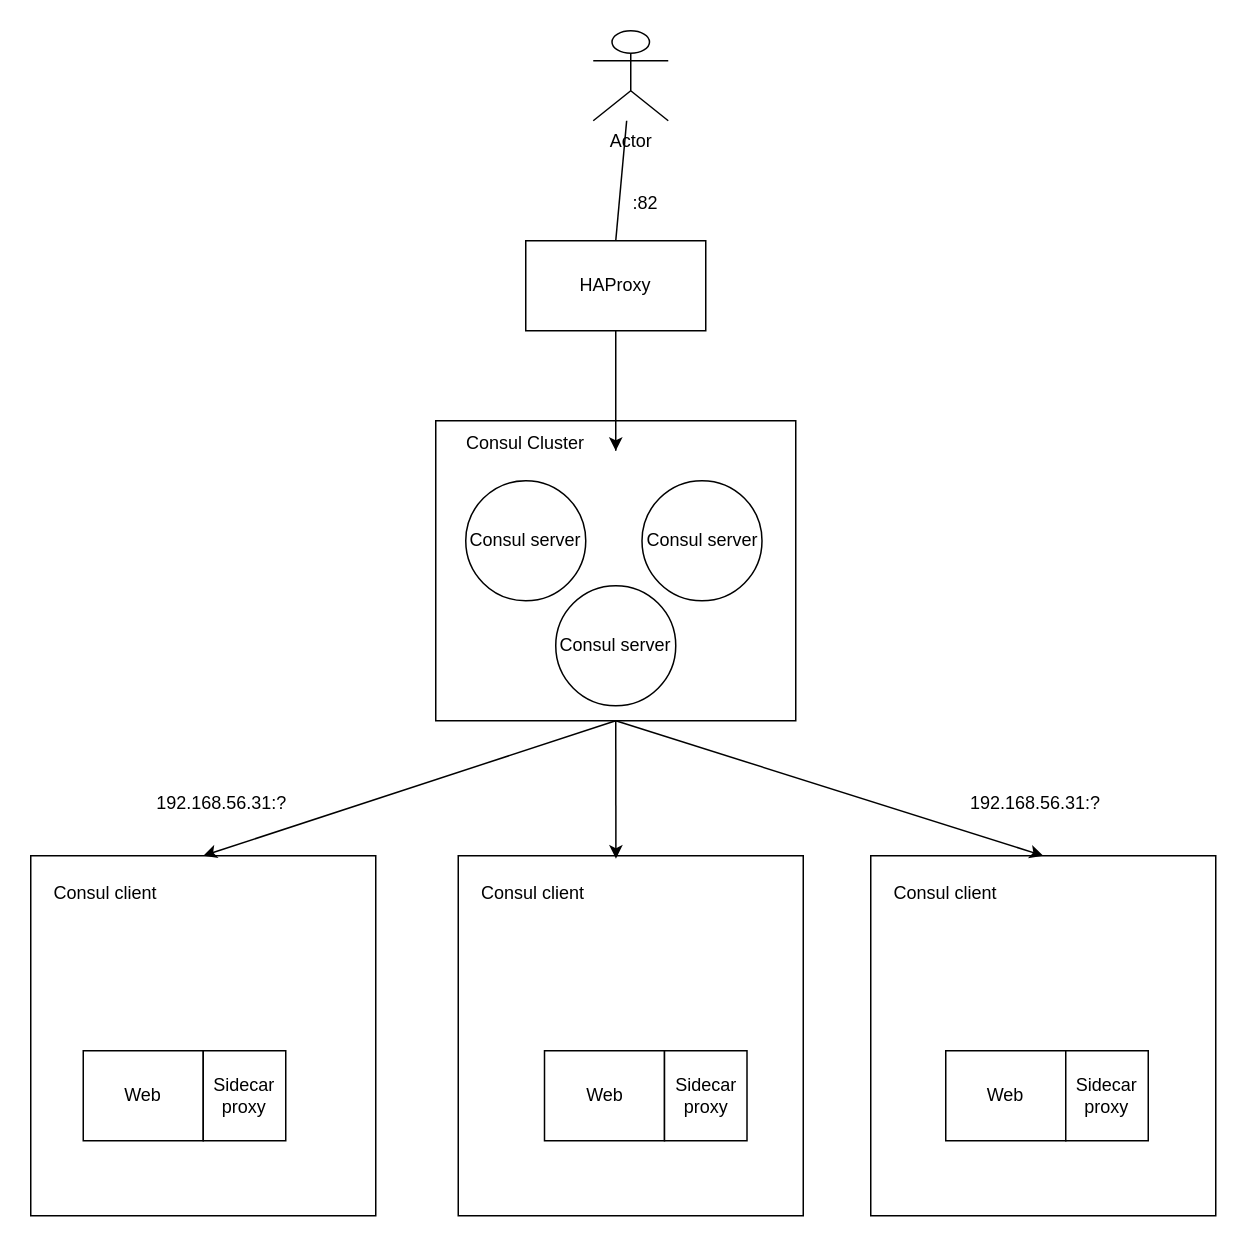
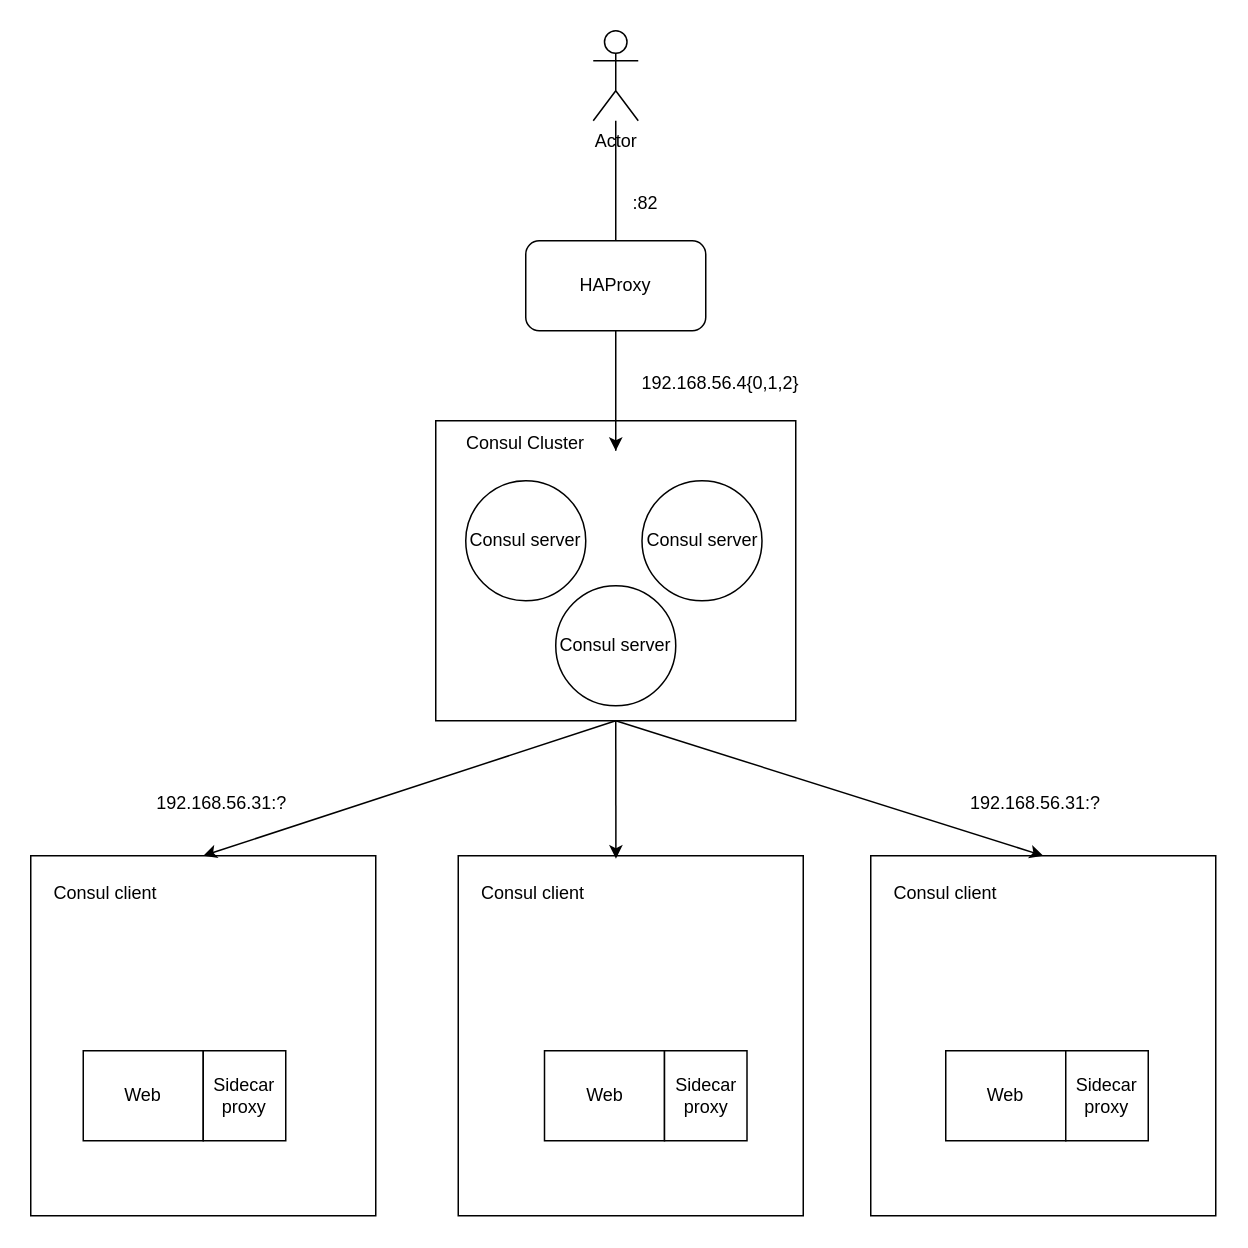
(631, 76) -> (616, 76)
(616, 286) -> (616, 286)
none -> (721, 383)
